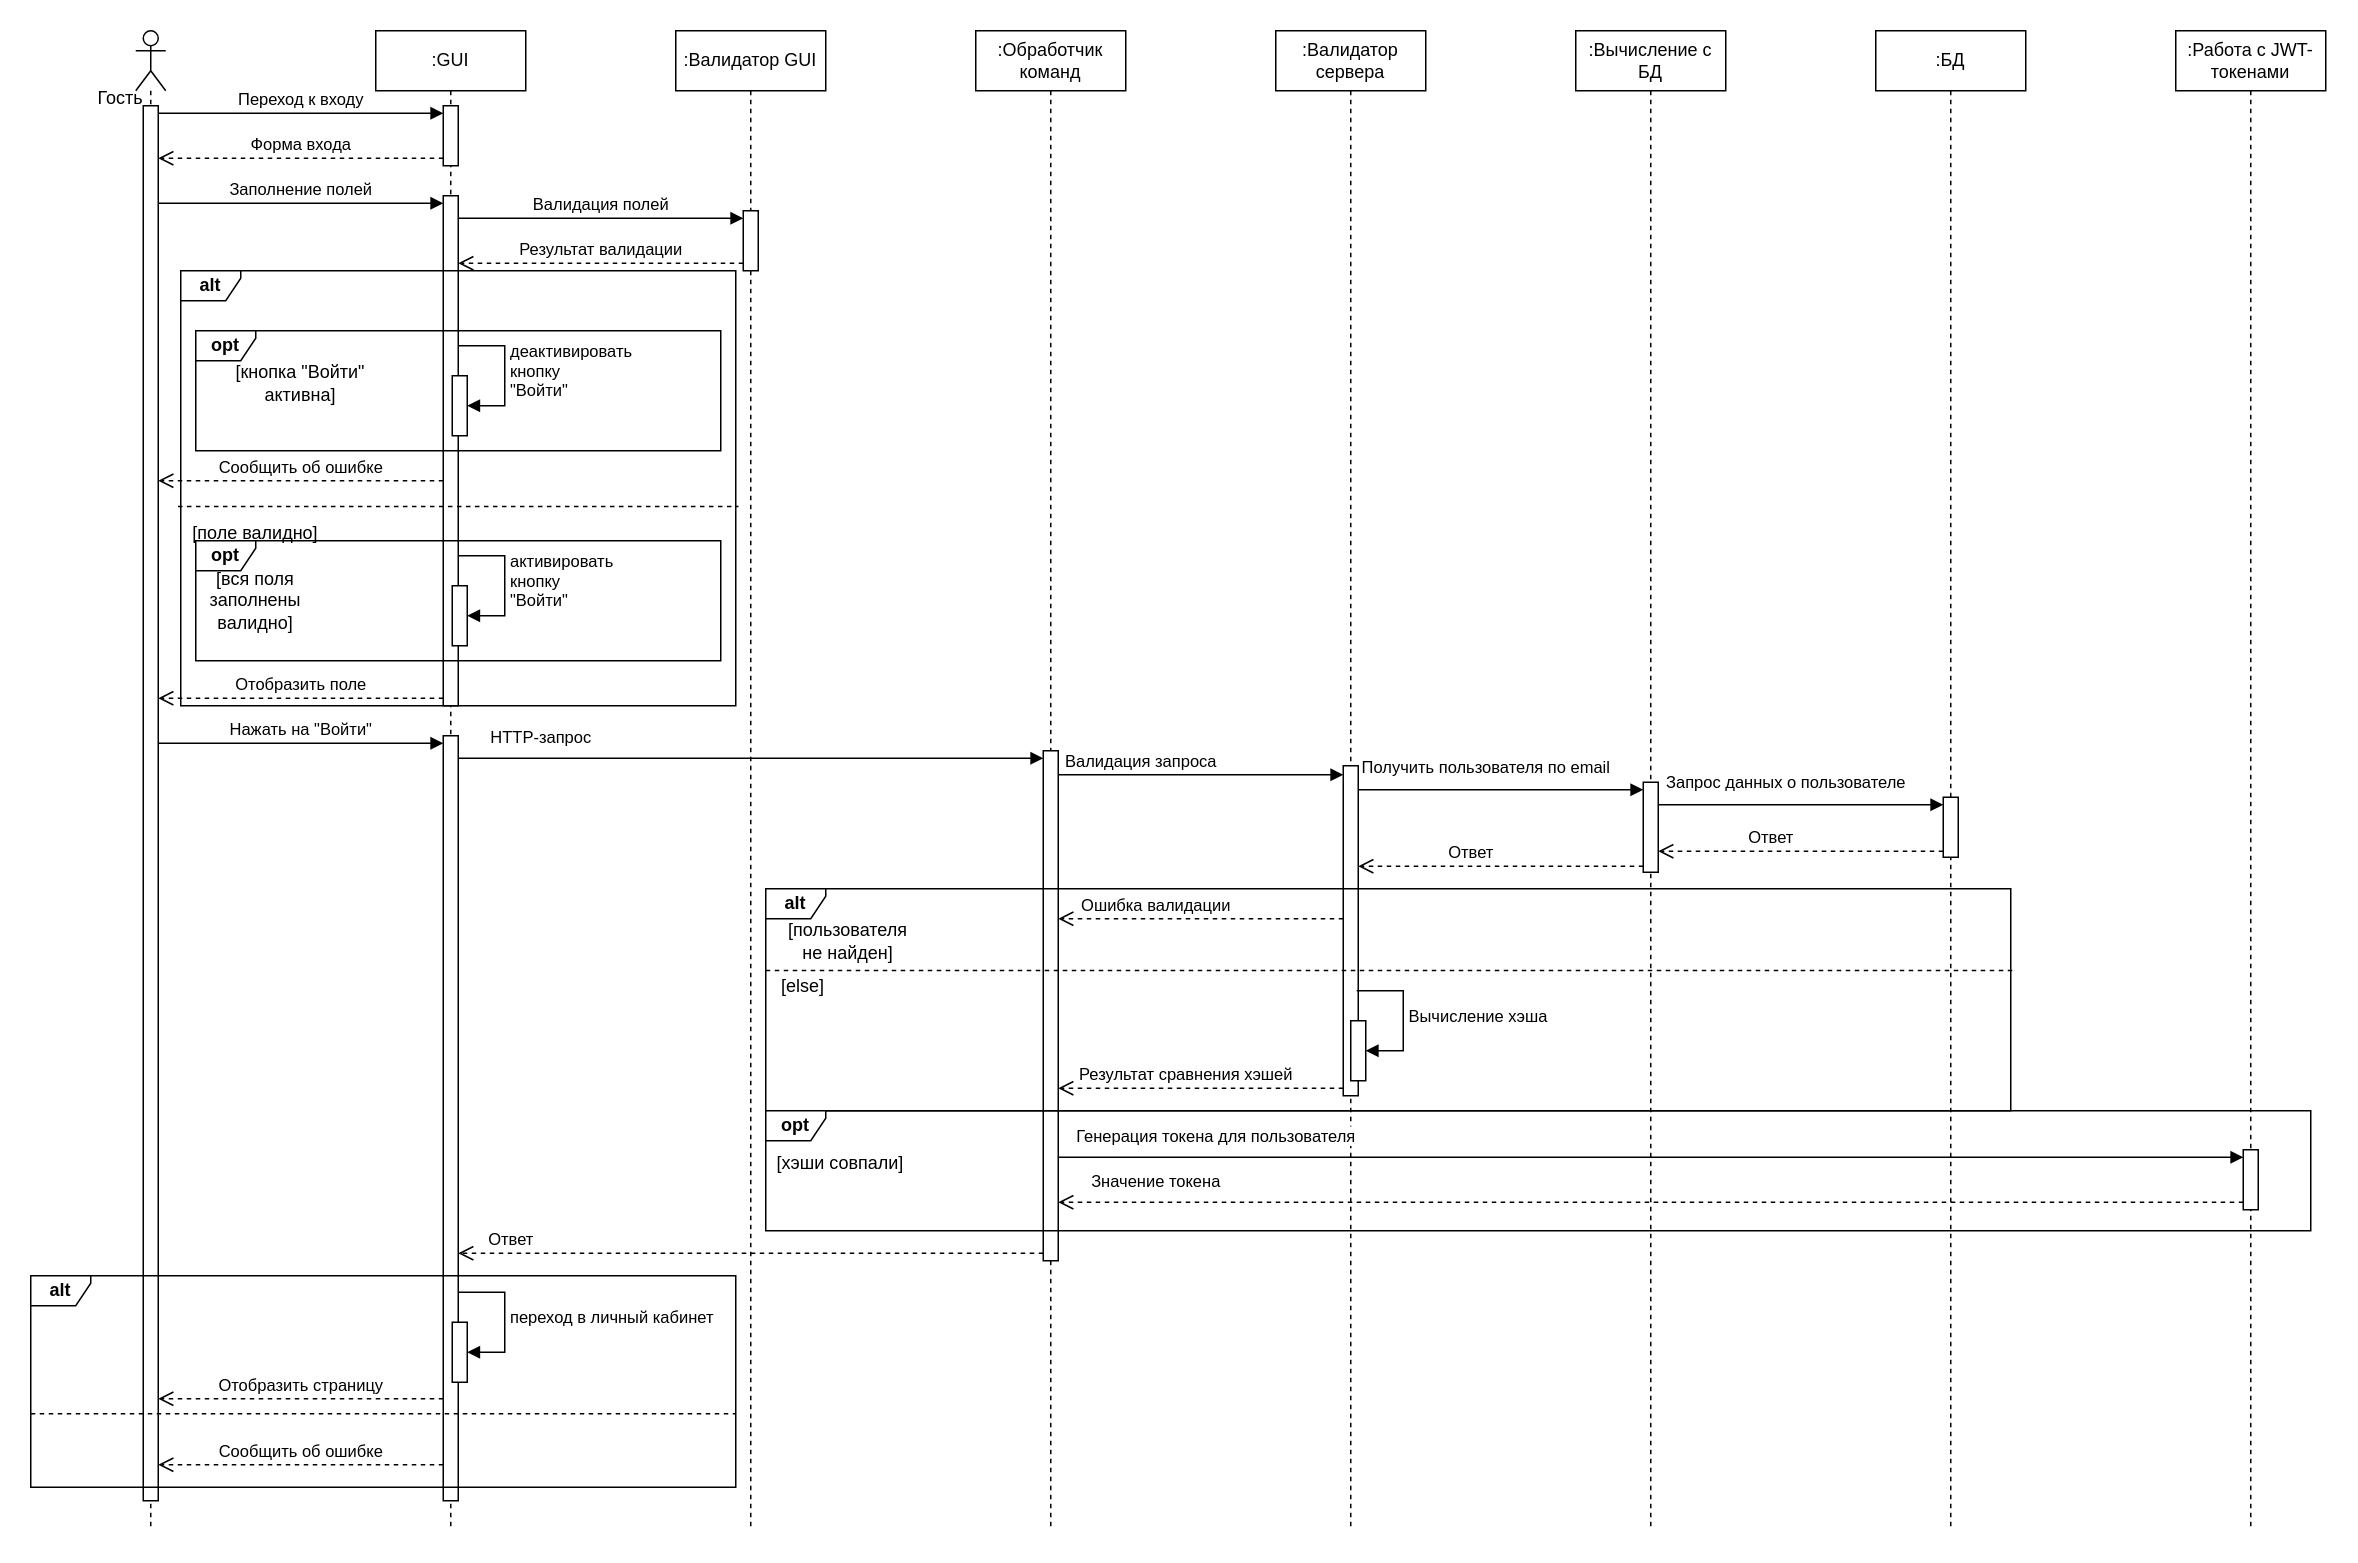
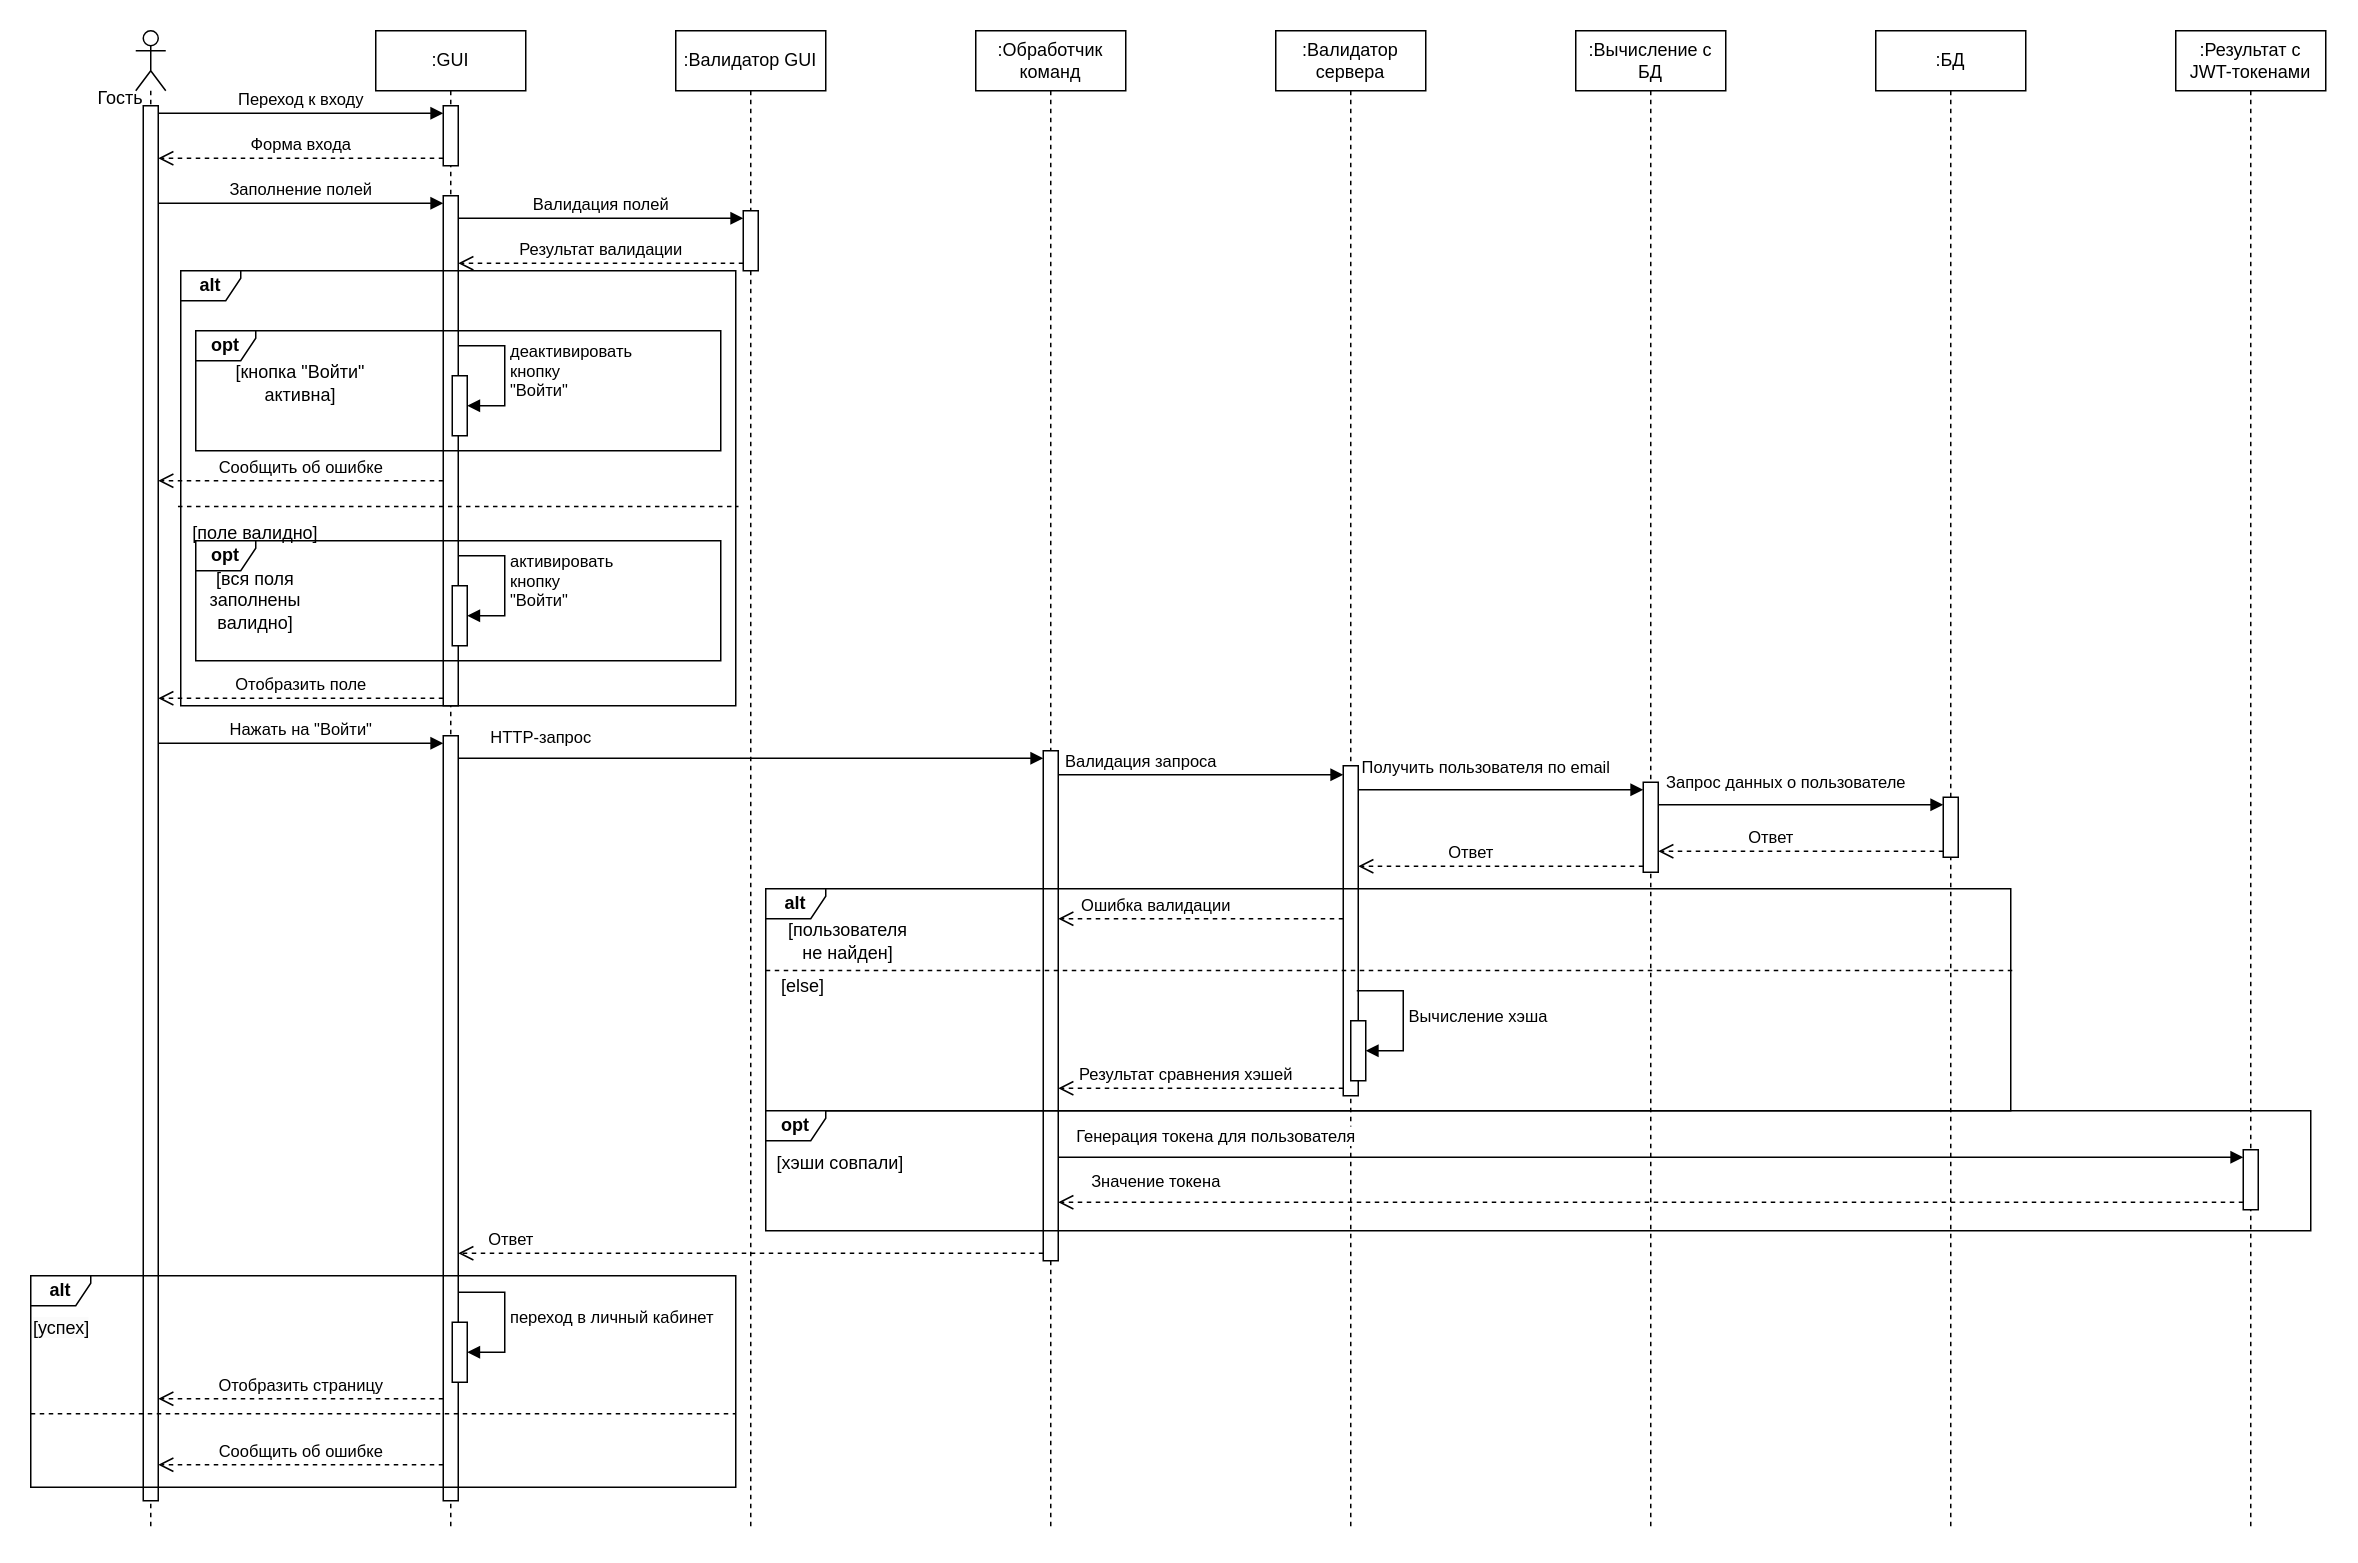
(2251, 61) -> (2251, 61)
none -> (61, 1330)
